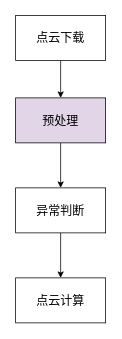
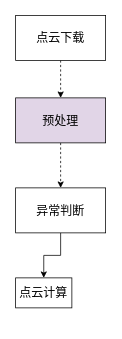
(60, 77) -> (60, 77)
(60, 163) -> (60, 163)
(60, 300) -> (44, 293)
